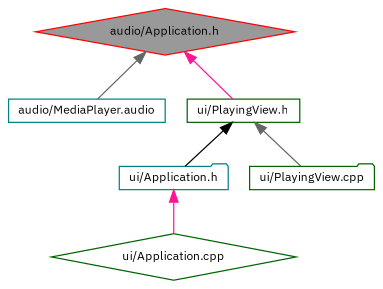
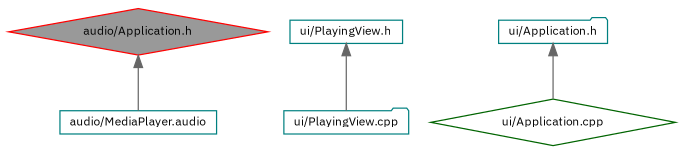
(213, 80) -> none
(243, 111) -> (346, 32)
(204, 149) -> none
(312, 178) -> (346, 122)
(174, 218) -> (553, 77)
